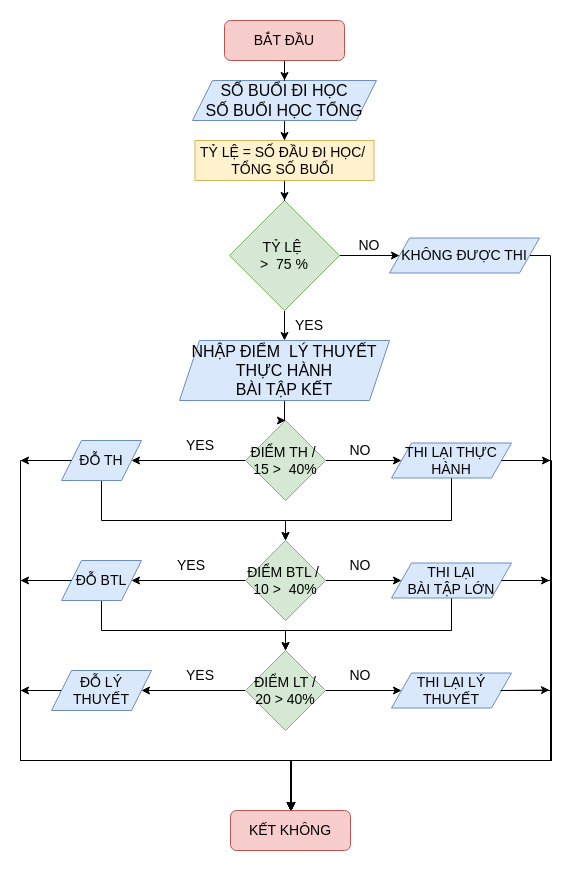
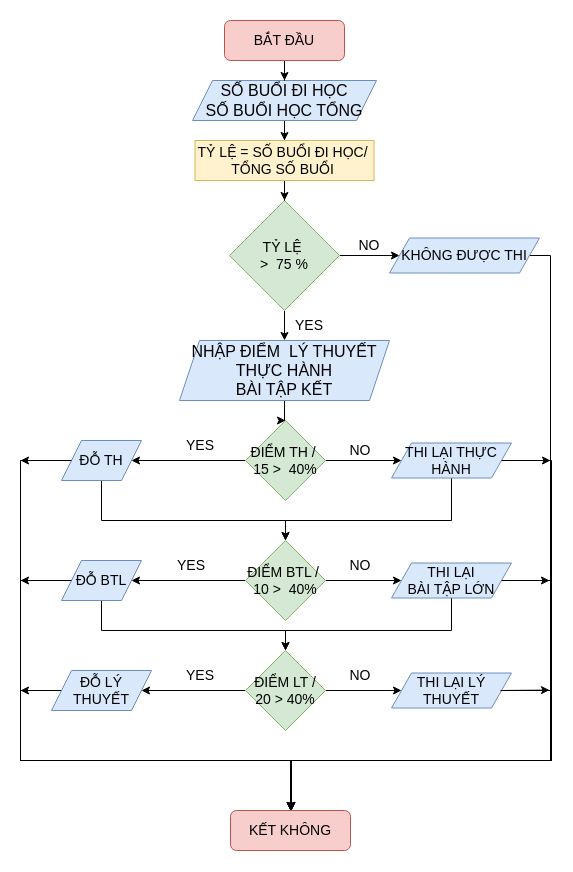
(285, 161) -> (285, 161)
